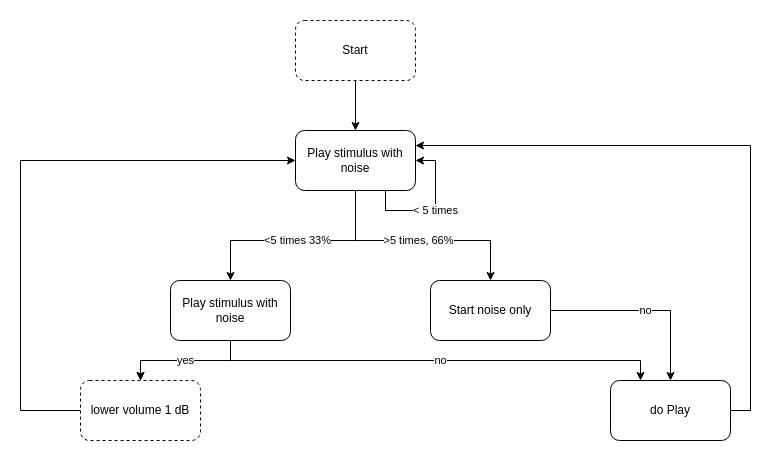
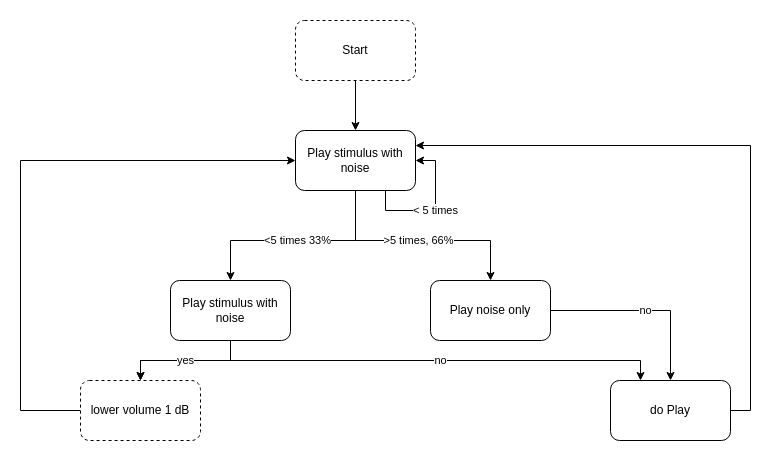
(491, 311) -> (491, 311)
